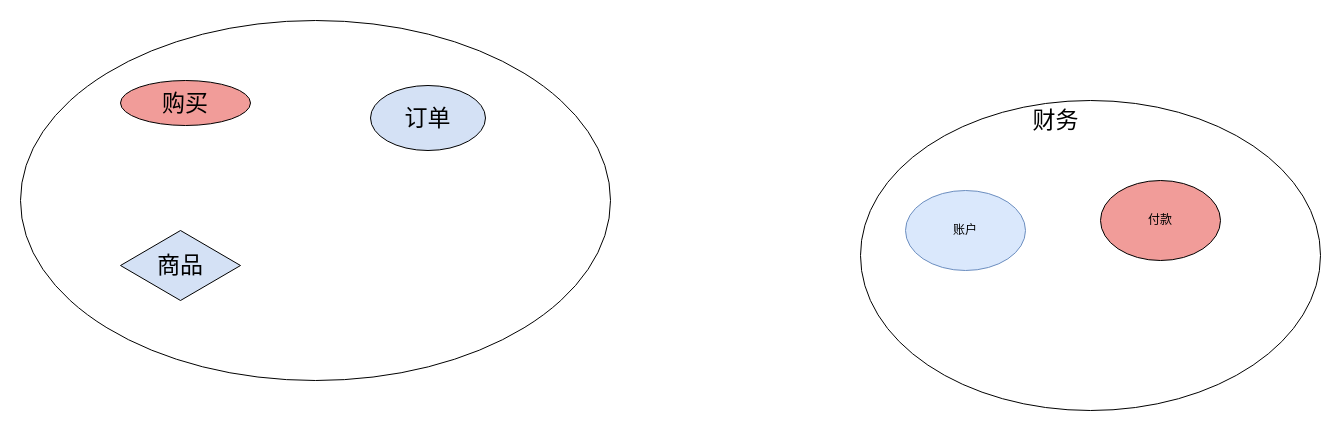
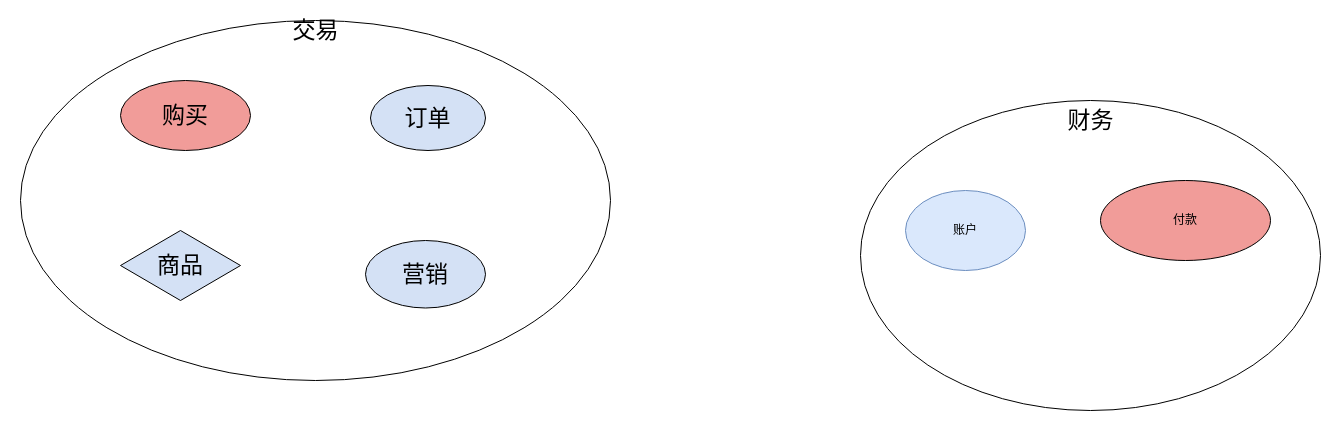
none -> (316, 31)
(186, 103) -> (186, 116)
(1056, 121) -> (1091, 121)
(1161, 221) -> (1186, 221)
none -> (426, 274)
